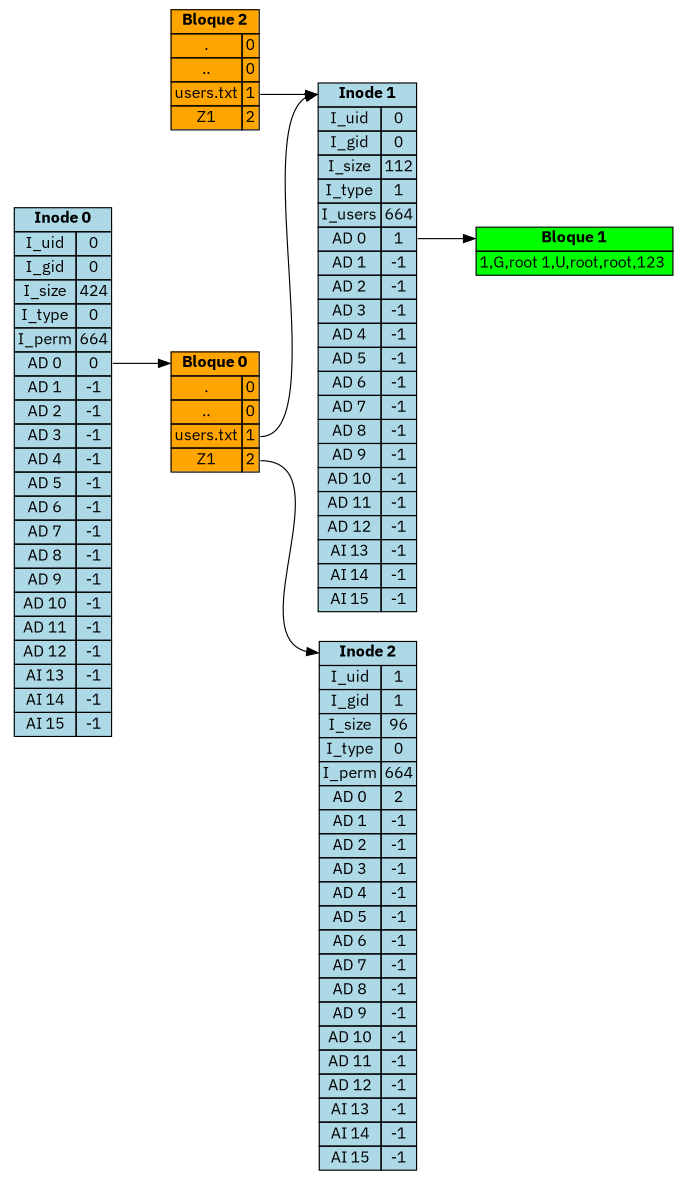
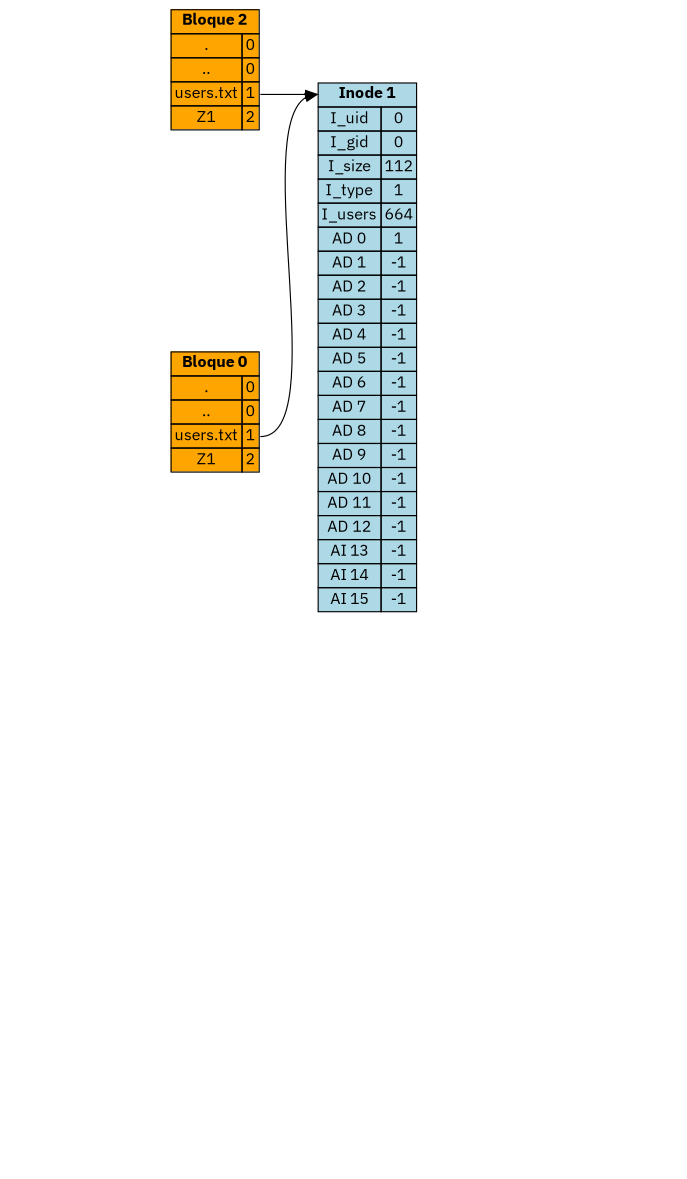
(575, 251) -> none
(62, 472) -> none
(367, 906) -> none
